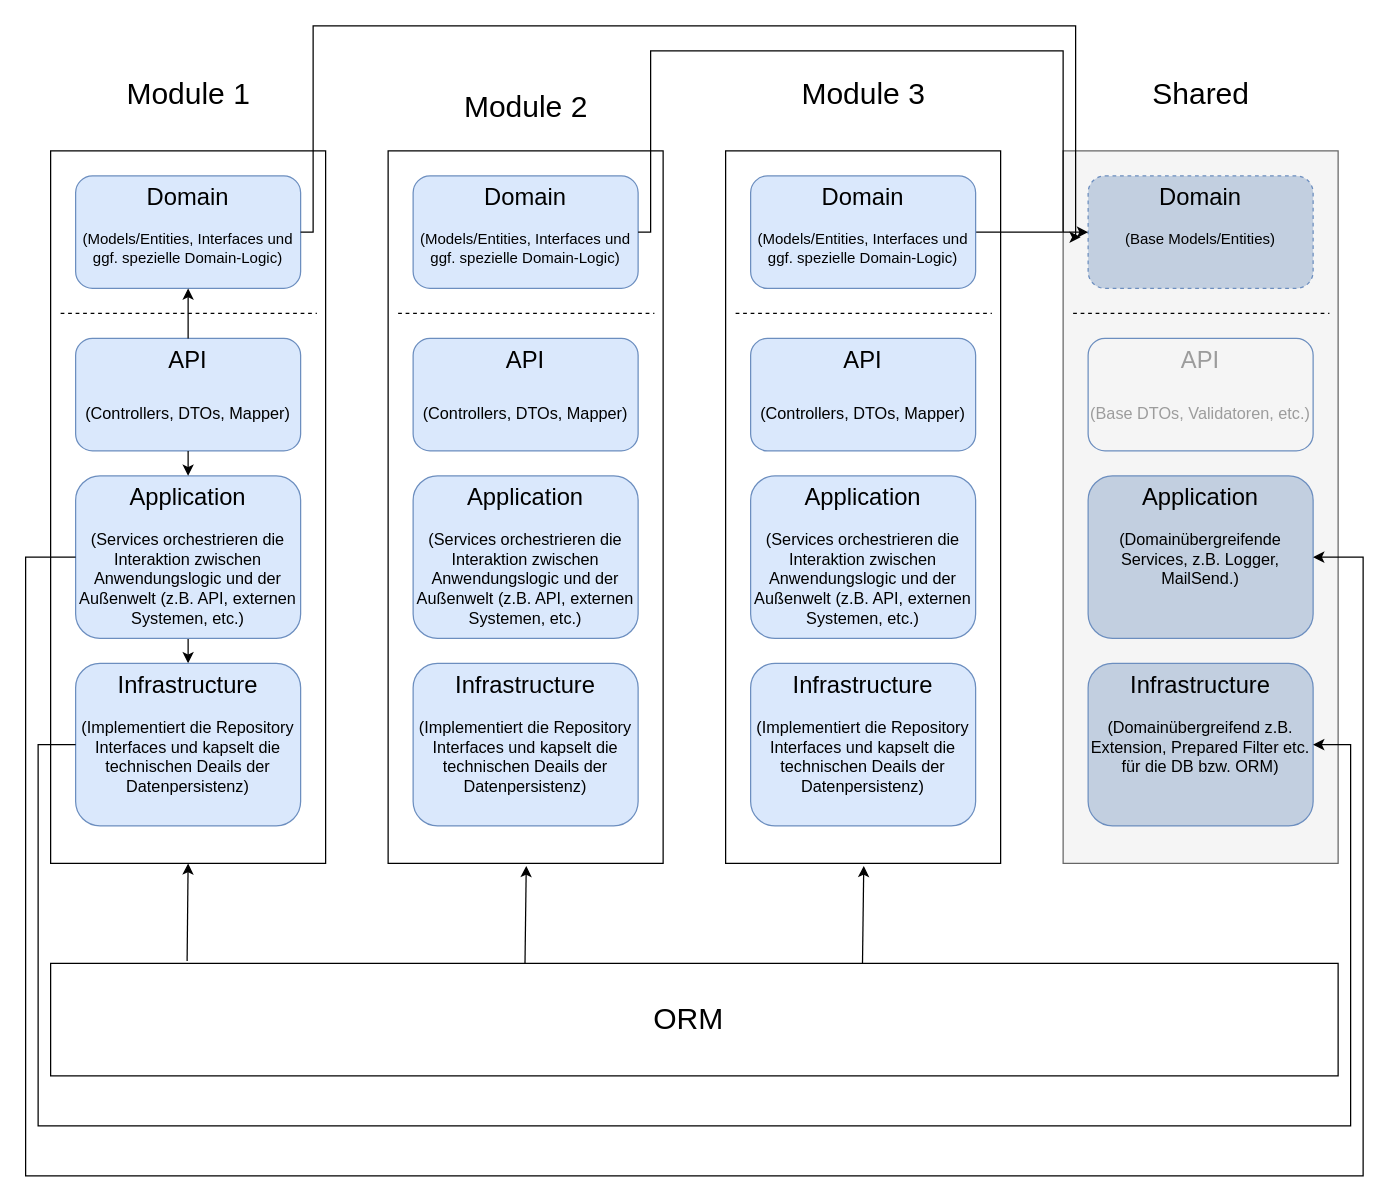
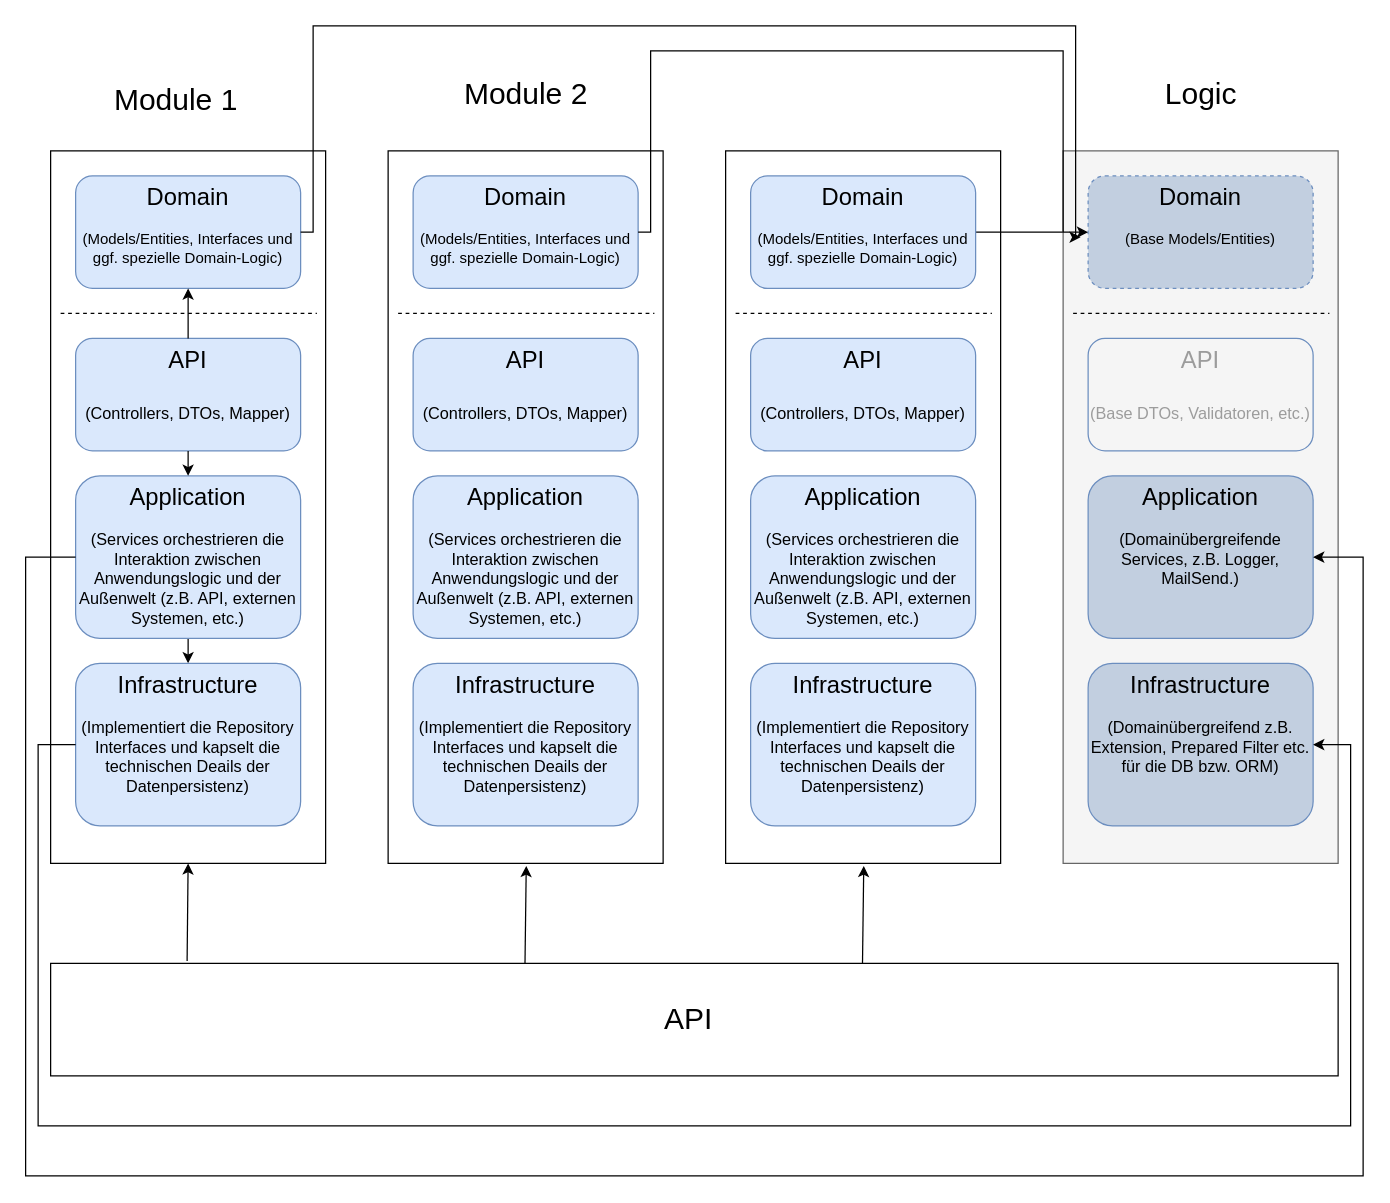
(188, 94) -> (176, 101)
(863, 94) -> none
(1201, 94) -> (1201, 94)
(526, 107) -> (526, 94)
(689, 1019) -> (689, 1019)
